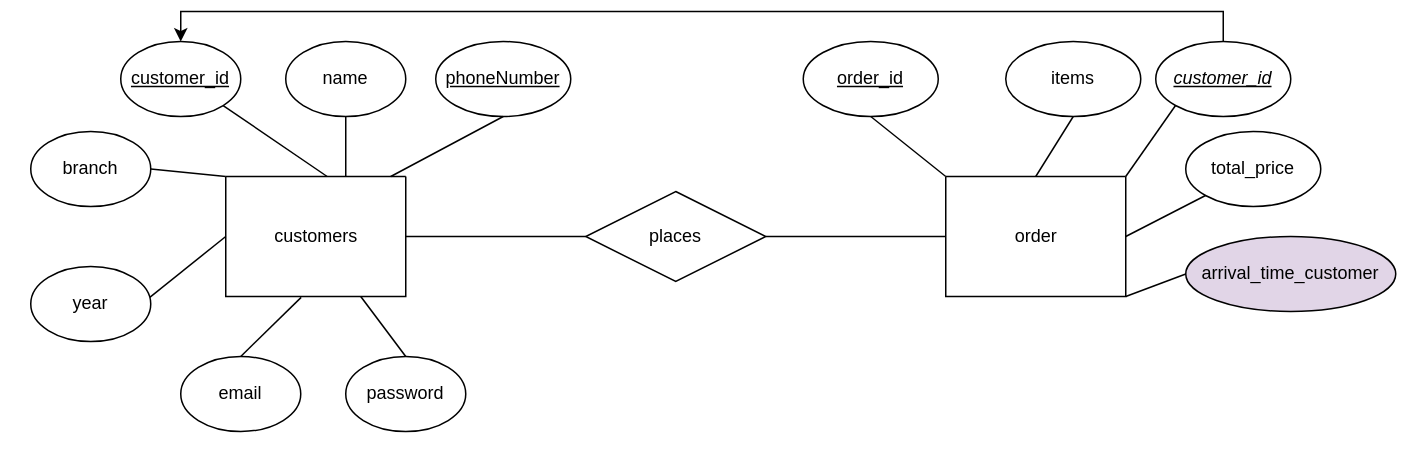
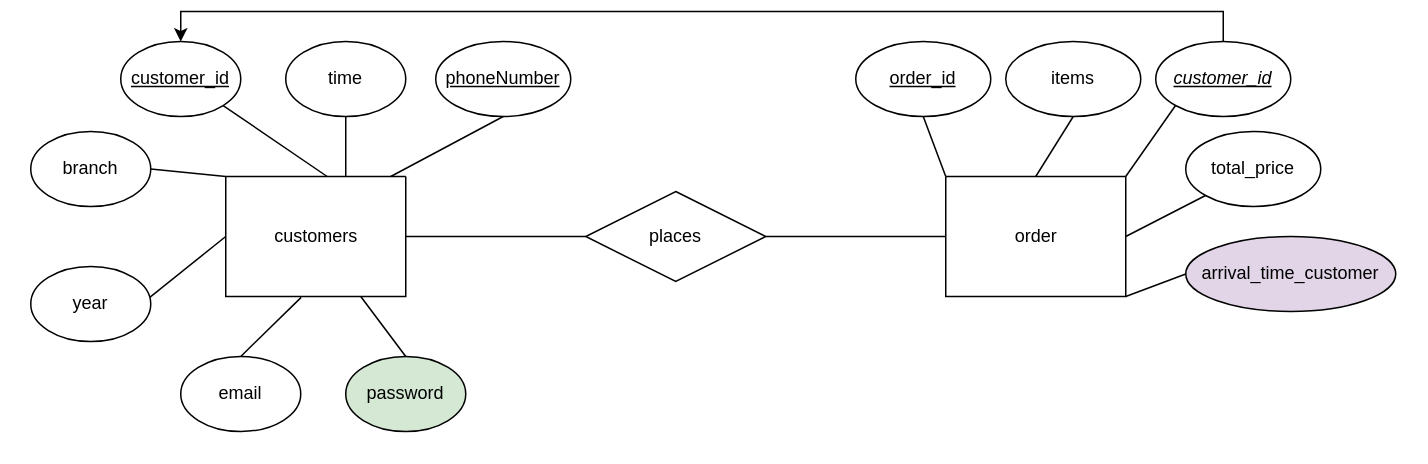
(346, 79) -> (346, 79)
(871, 79) -> (923, 79)
(406, 394) -> (406, 394)
